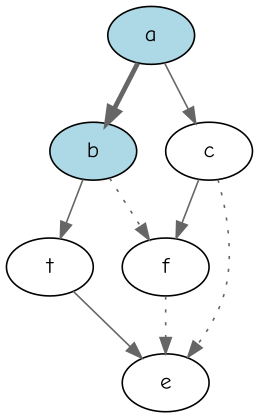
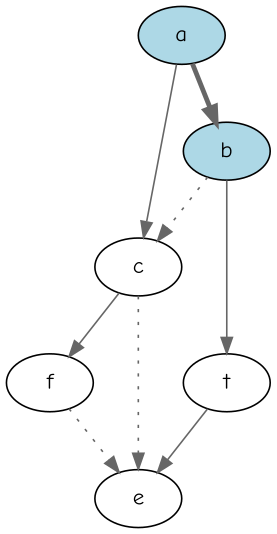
(125, 202) -> (188, 203)
